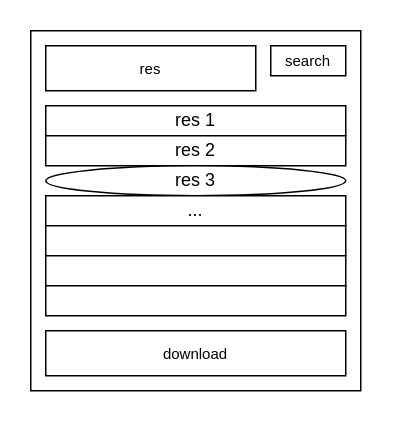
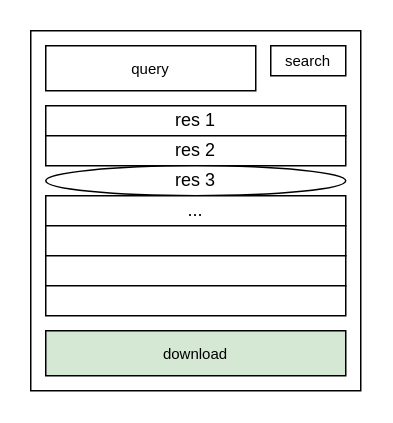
(151, 68) -> (151, 68)
(196, 353) -> (196, 353)
